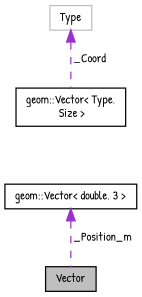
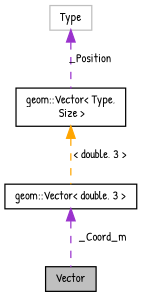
(89, 59) -> (89, 59)
none -> (71, 161)
(102, 238) -> (102, 238)
